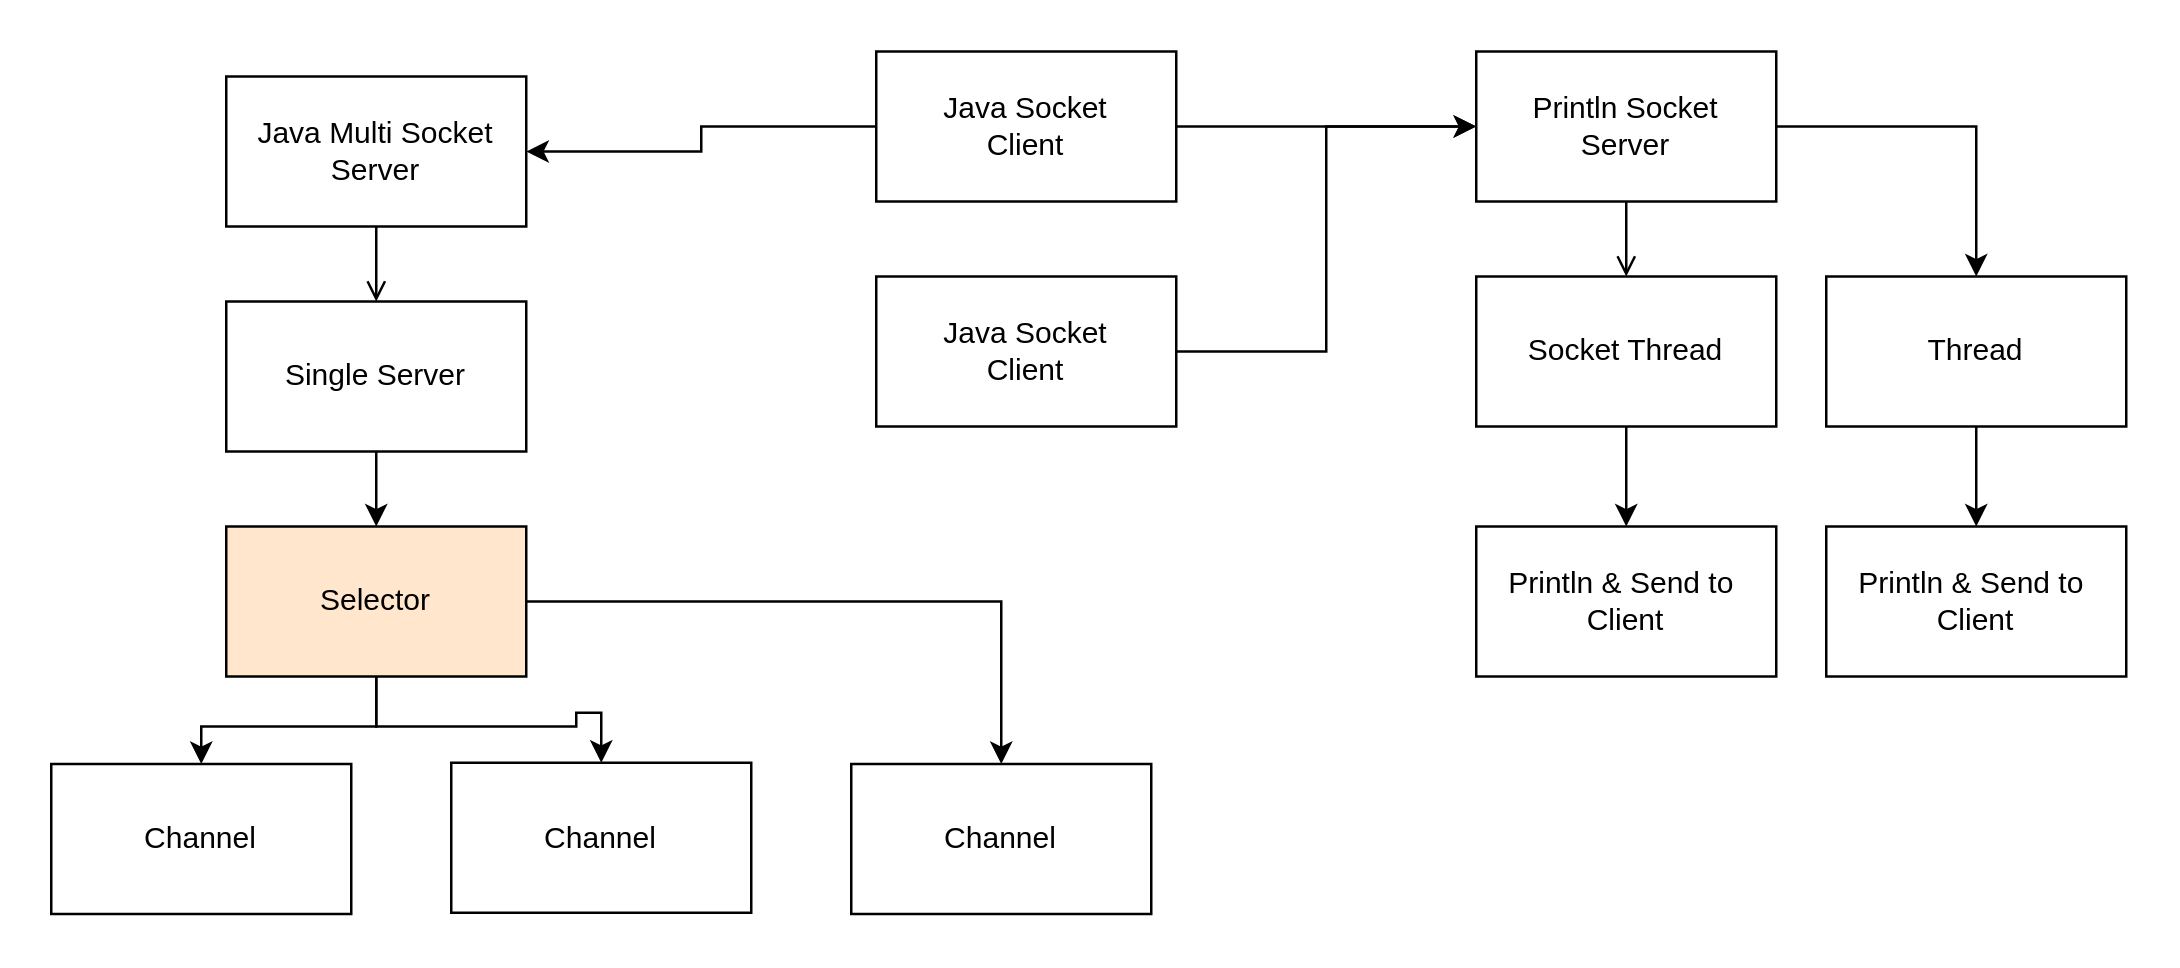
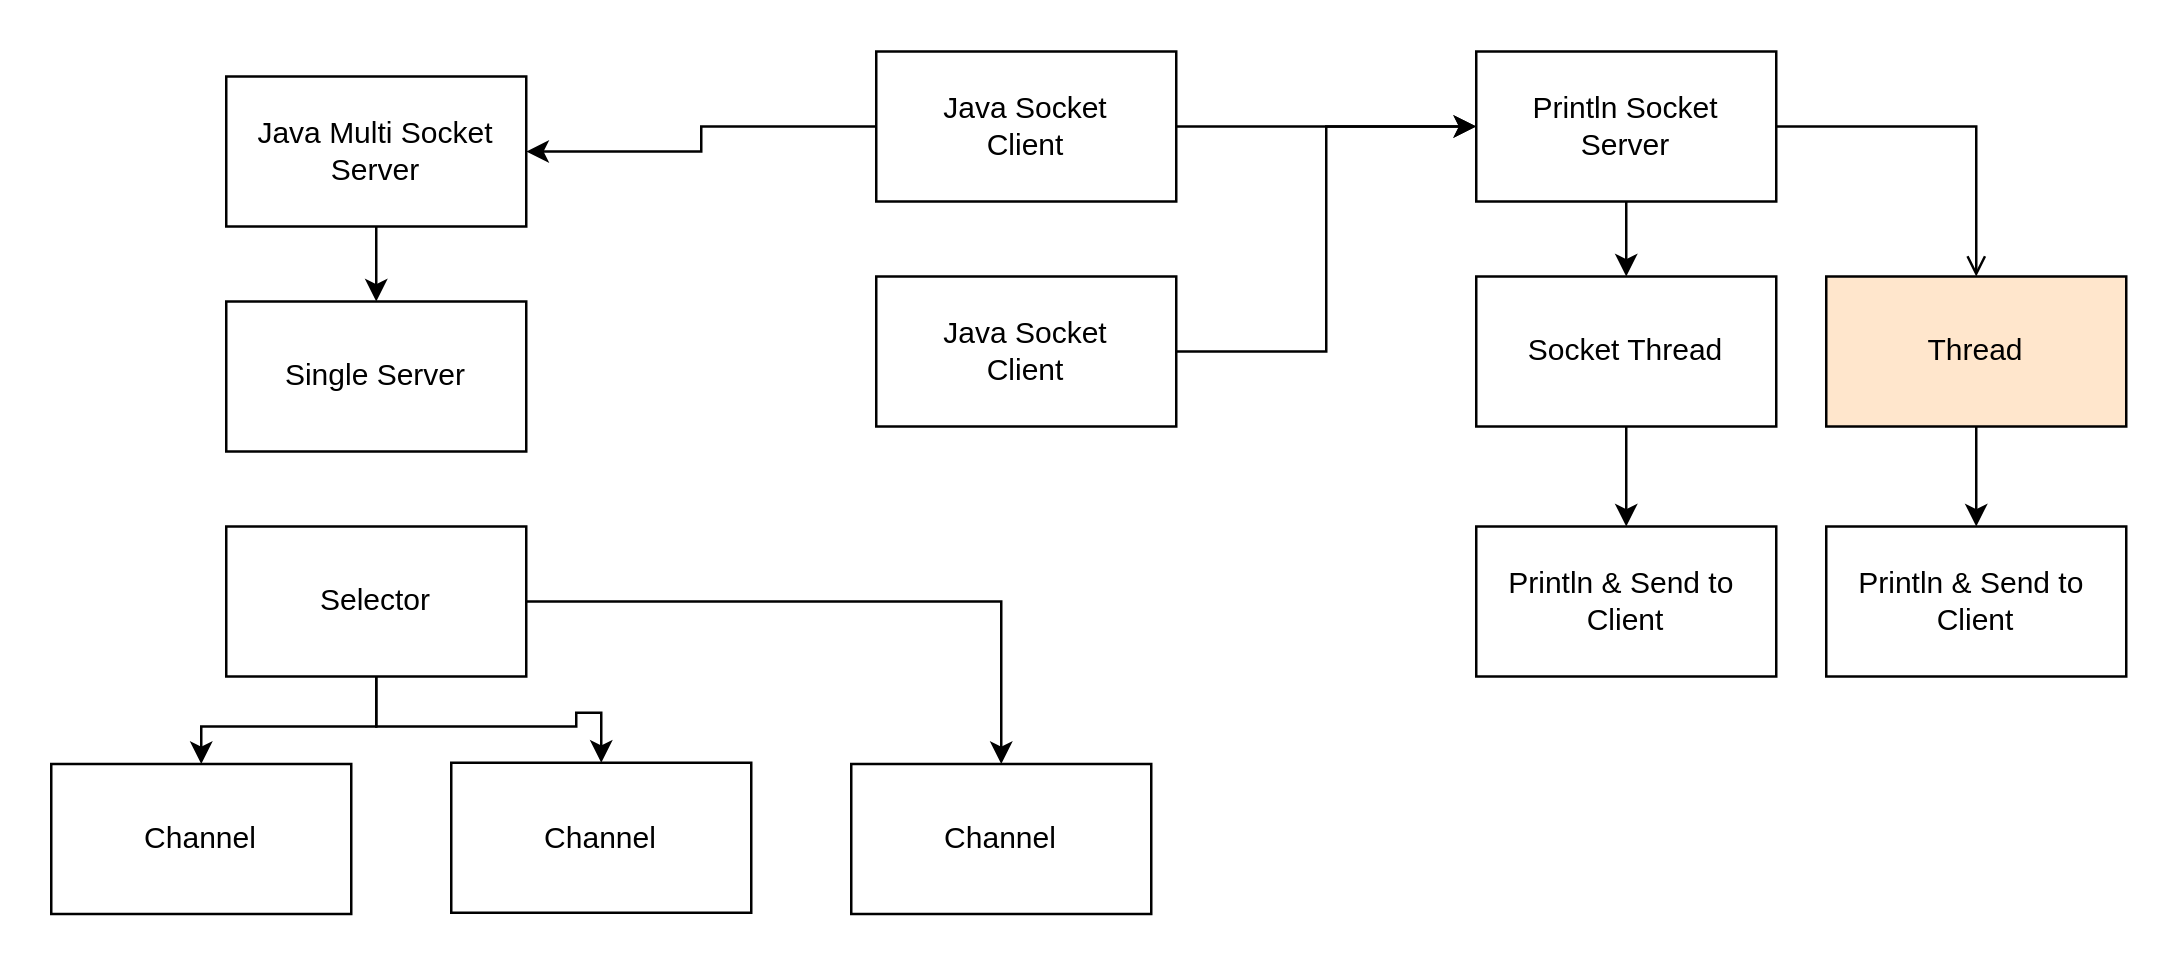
(1976, 258) -> (1976, 262)
(1626, 262) -> (1626, 258)
(376, 287) -> (376, 283)
(1976, 351) -> (1976, 351)
(376, 497) -> none
(376, 601) -> (376, 601)
